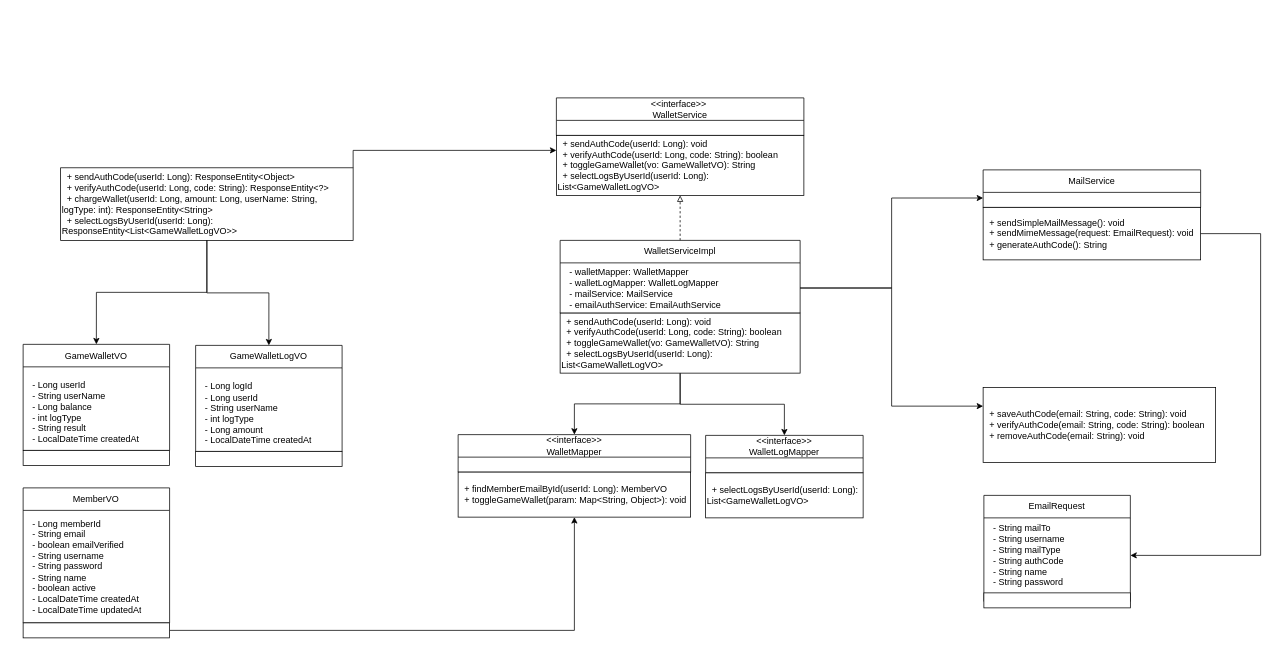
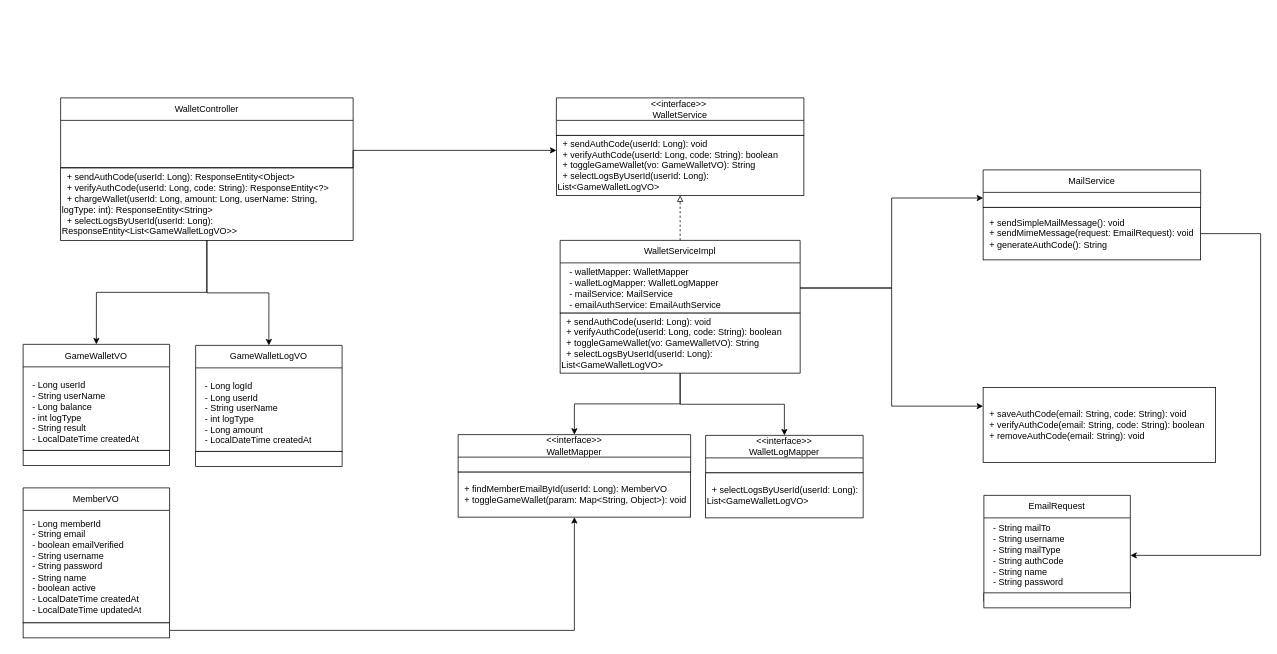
none -> (207, 133)
